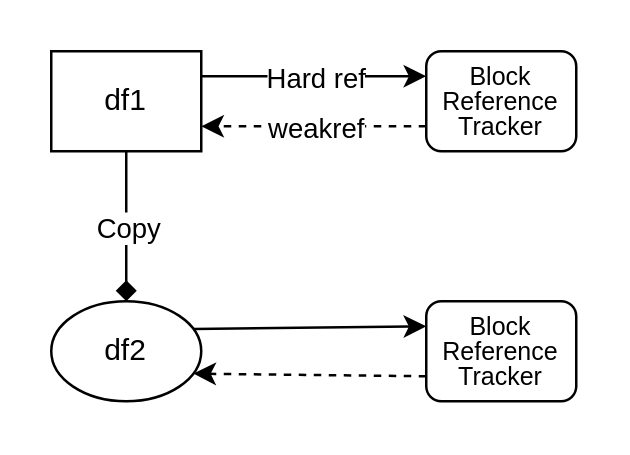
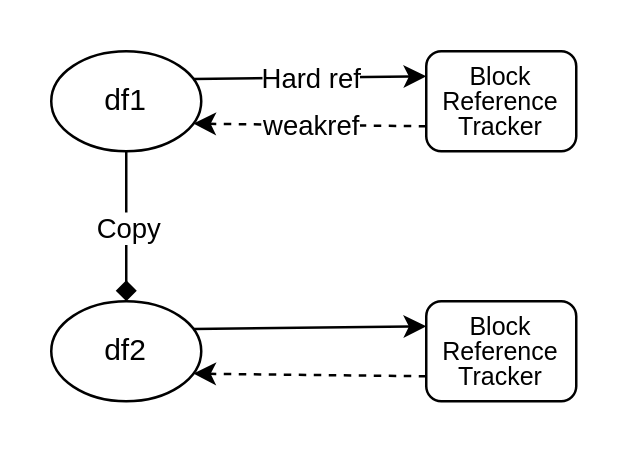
(126, 101) -> (126, 101)
